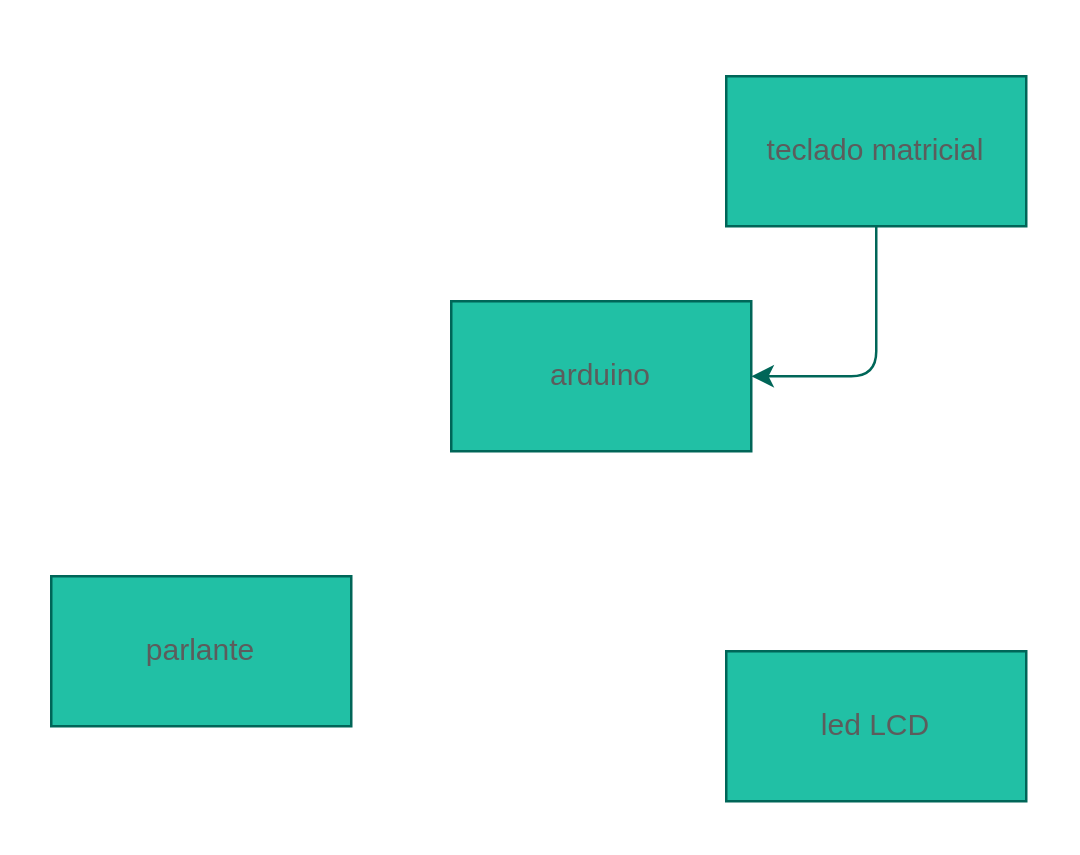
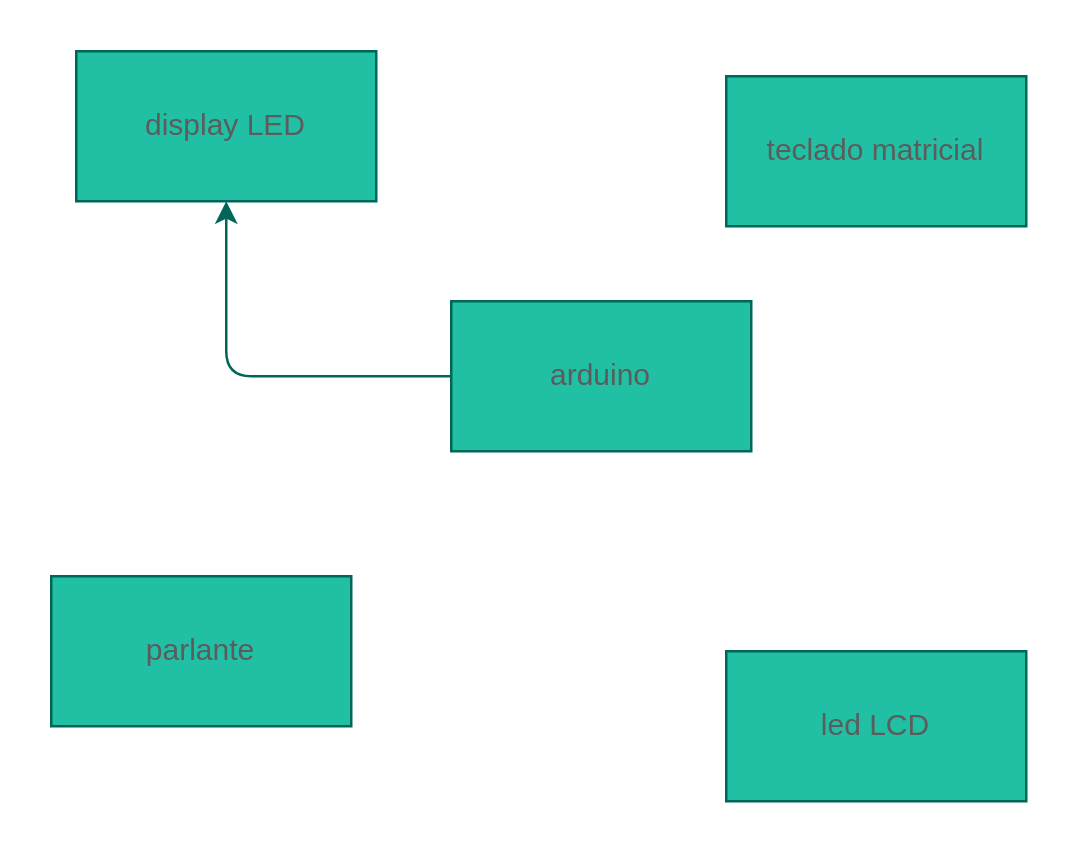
none -> (226, 126)
(876, 347) -> none
none -> (267, 376)
